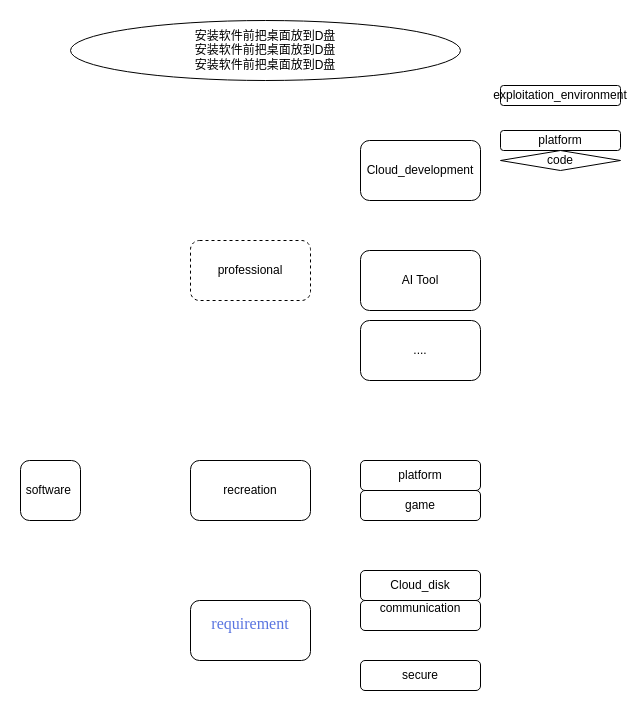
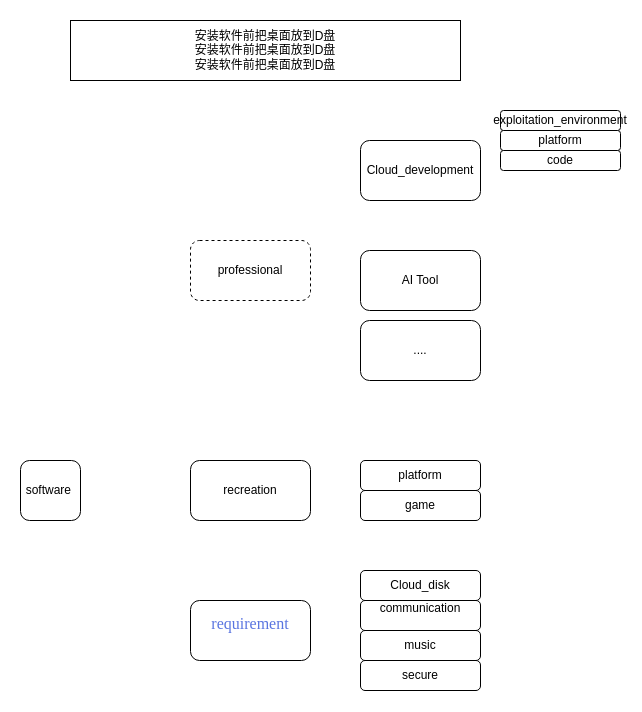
(266, 51) -> (266, 51)
(561, 96) -> (561, 121)
(561, 161) -> (561, 161)
none -> (421, 646)
